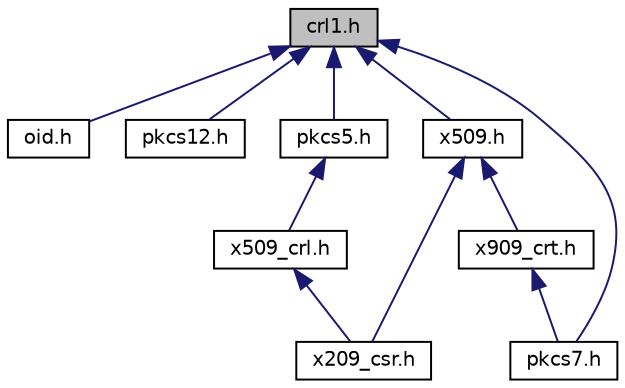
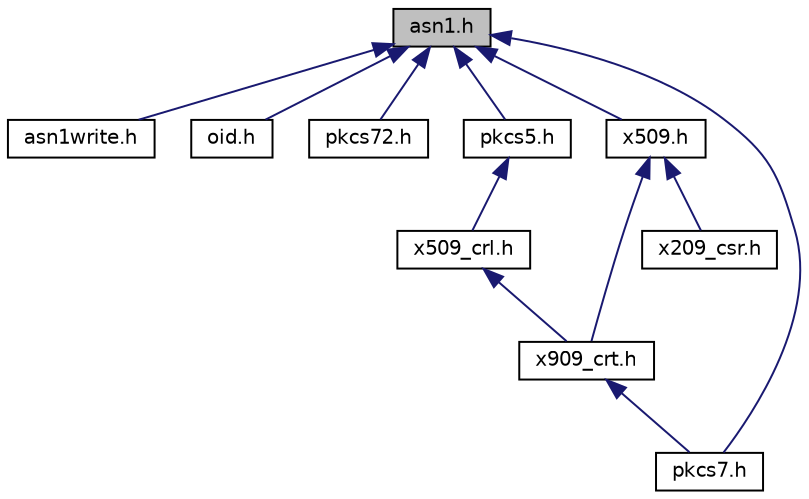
(334, 28) -> (442, 28)
none -> (81, 139)
(185, 139) -> (369, 139)
(328, 313) -> (533, 312)
